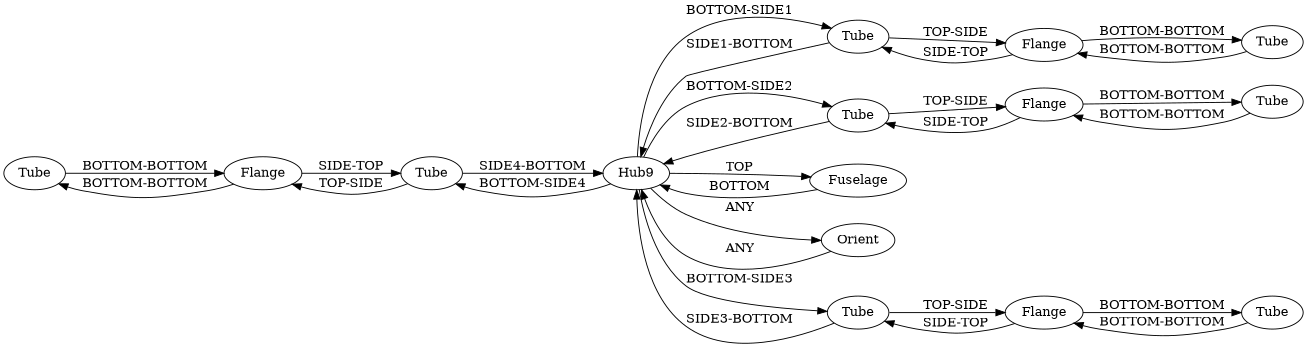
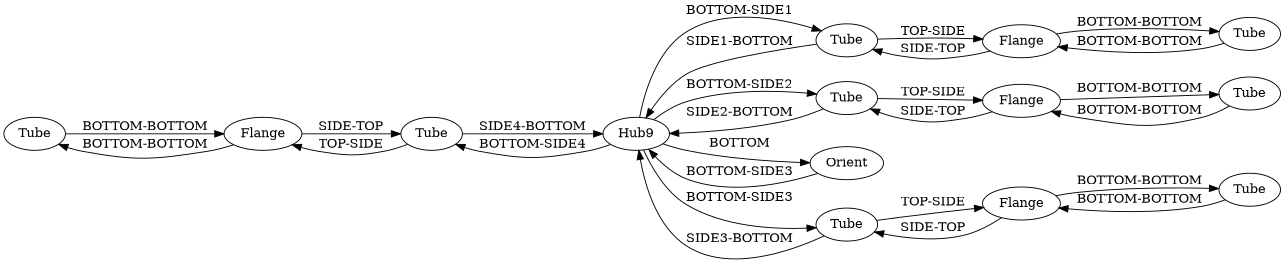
(858, 181) -> none
(740, 208) -> (740, 143)
(740, 249) -> (740, 172)
